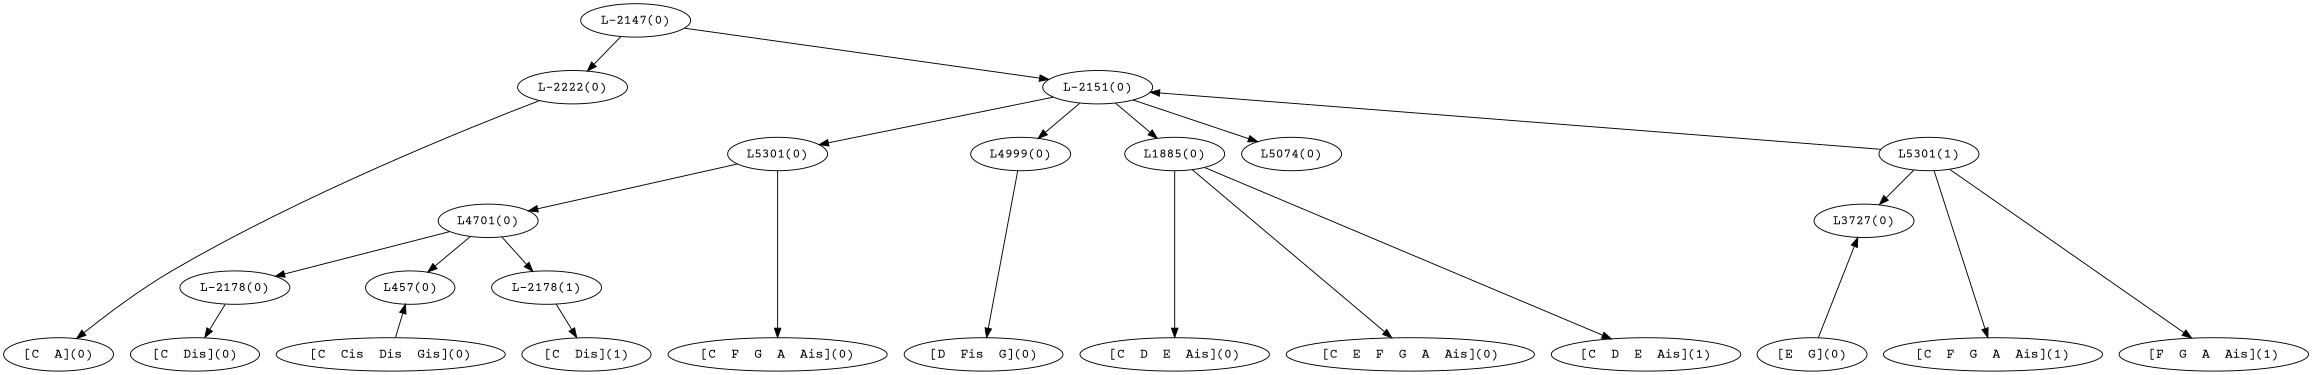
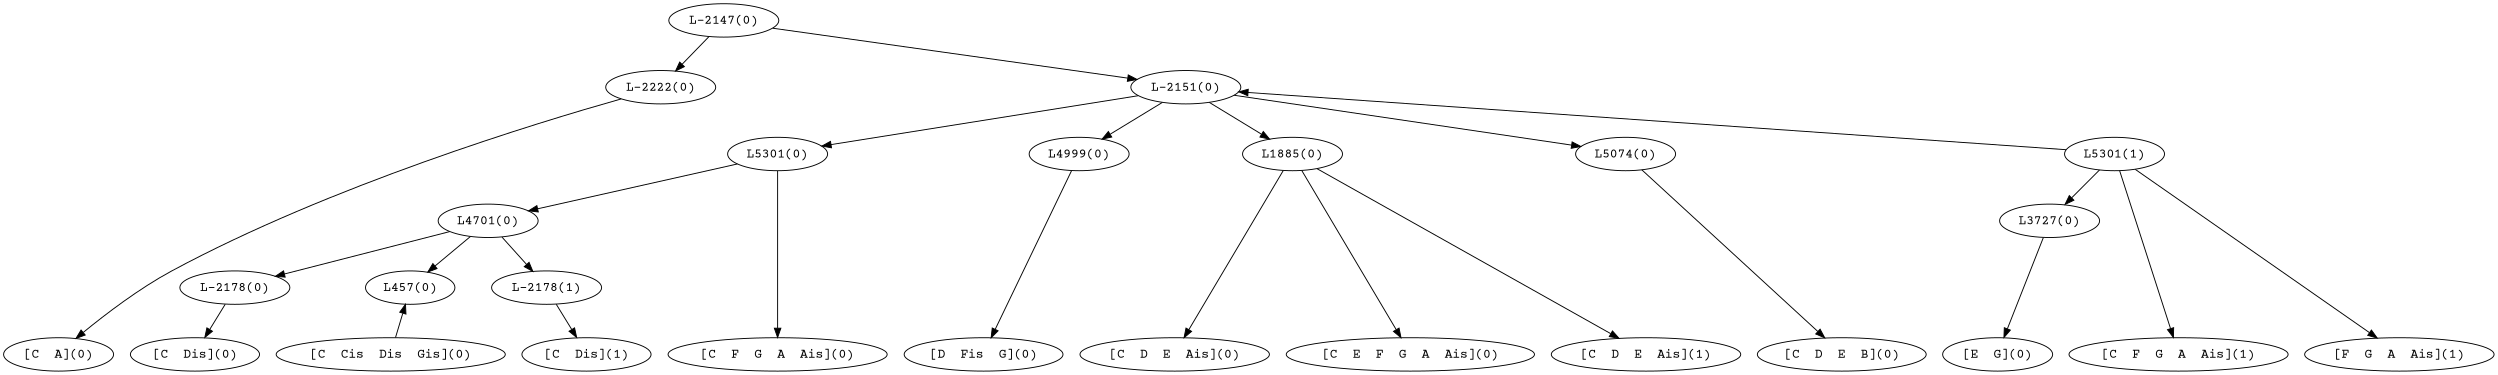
(1836, 292) -> (2025, 283)
none -> (1842, 354)
